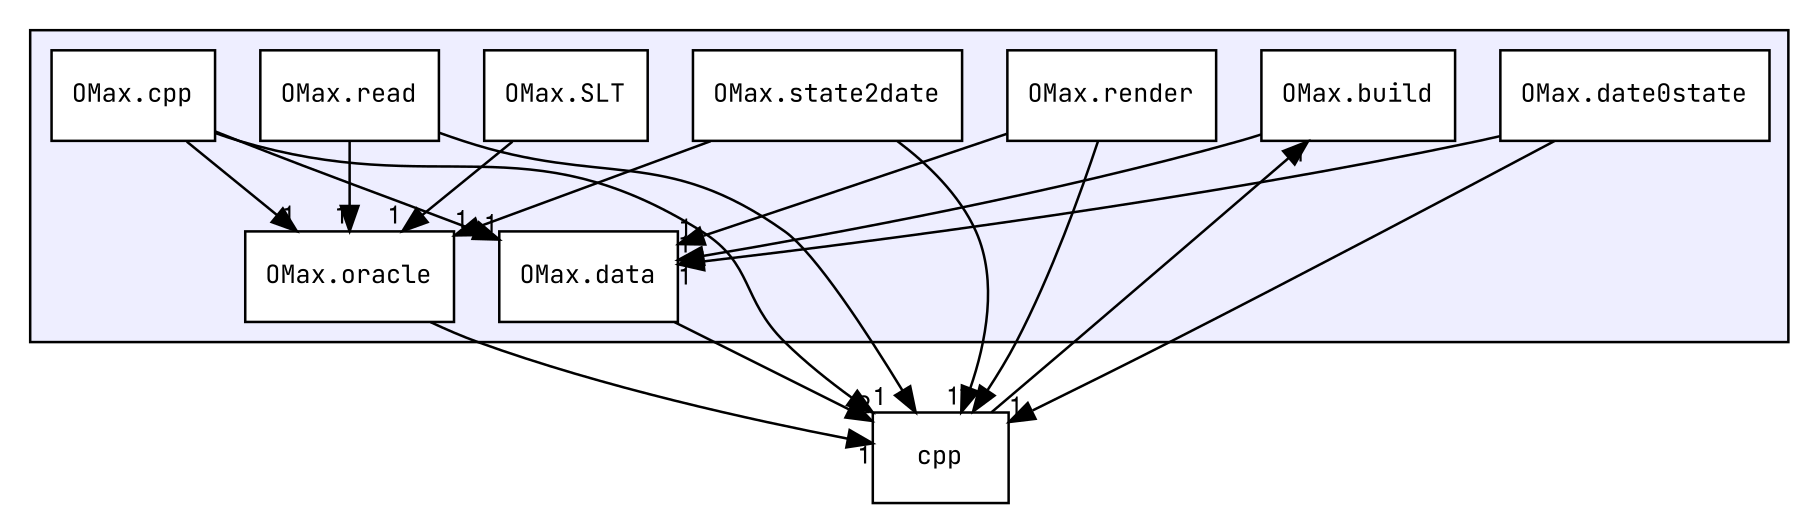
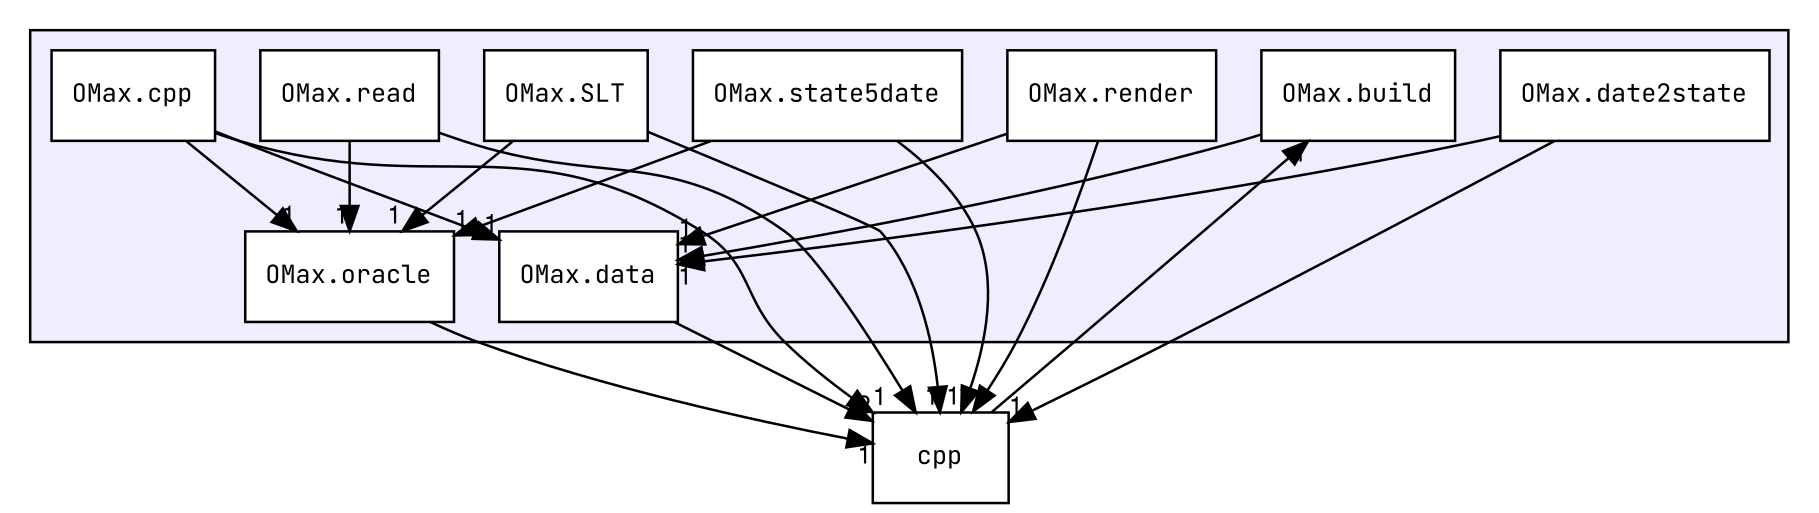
(828, 96) -> (828, 96)
(1635, 96) -> (1635, 96)
none -> (842, 213)
